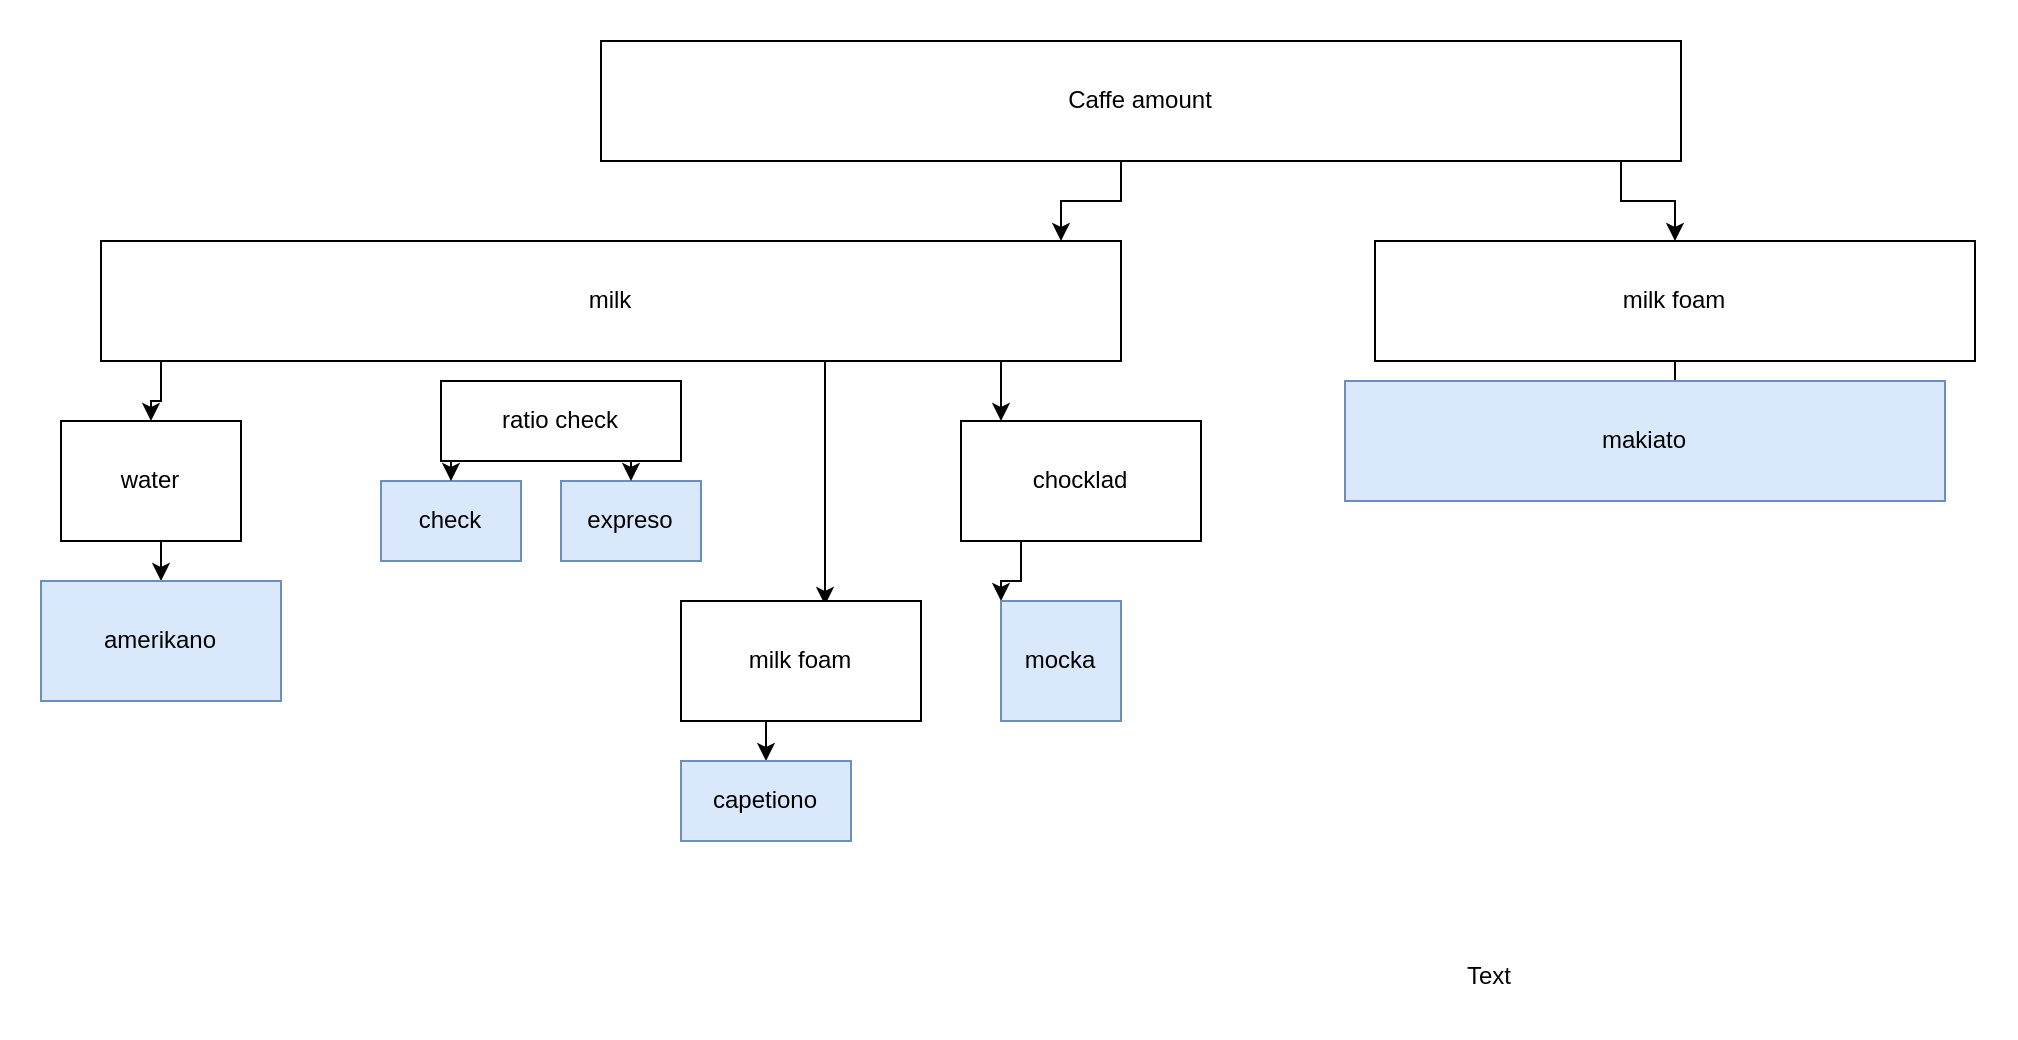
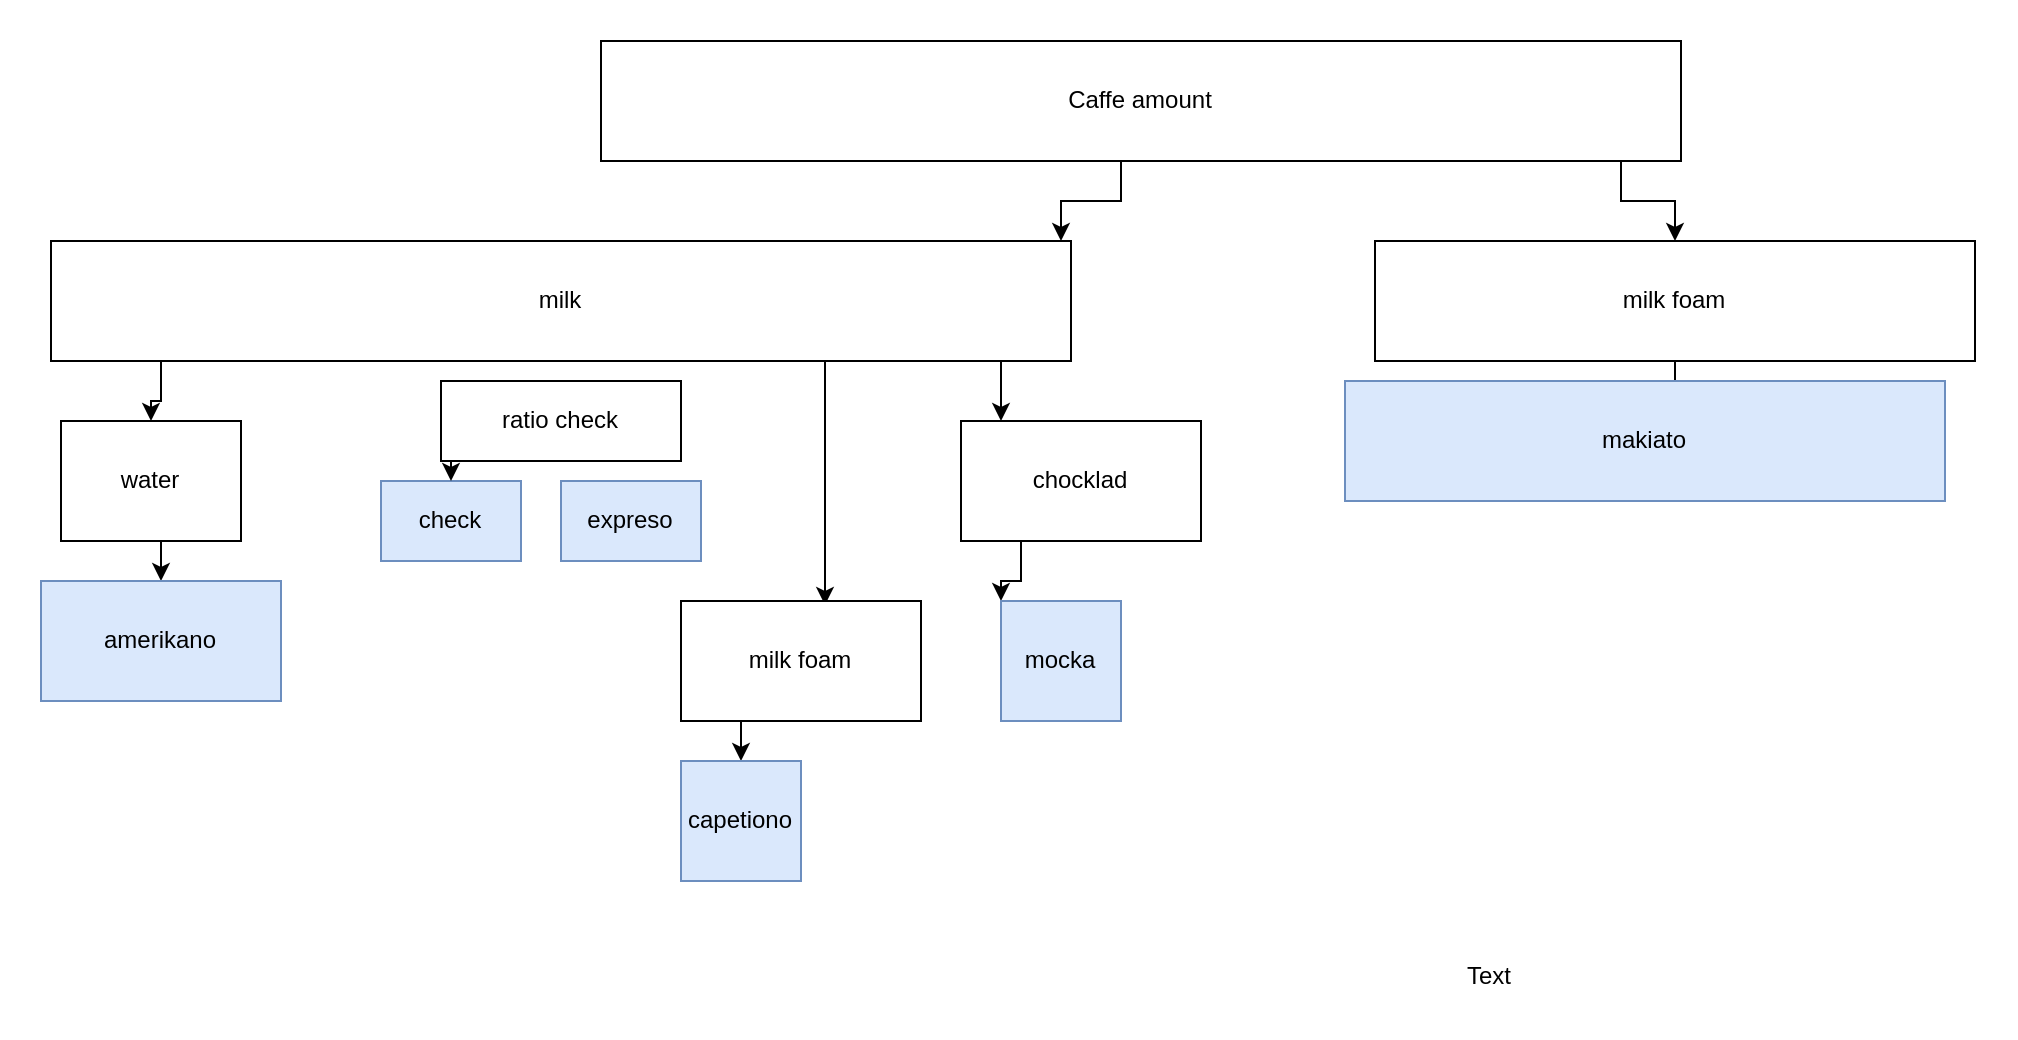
(611, 301) -> (561, 301)
(629, 461) -> none
(766, 801) -> (741, 821)
